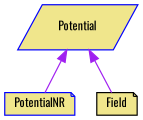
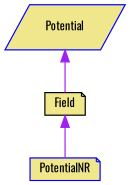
(53, 77) -> (65, 143)
